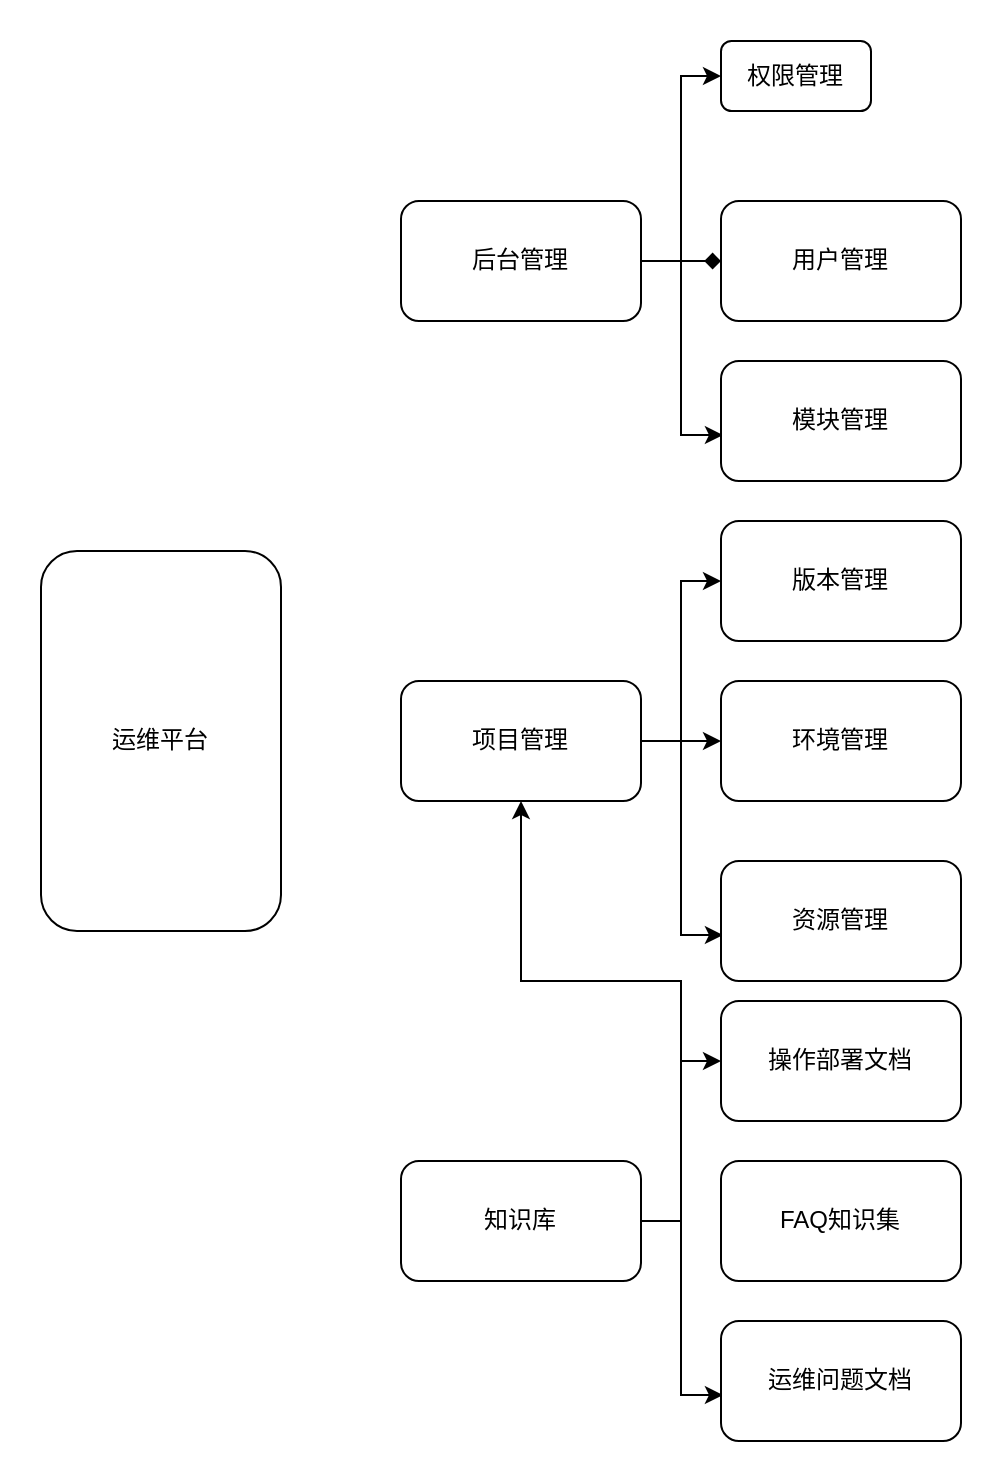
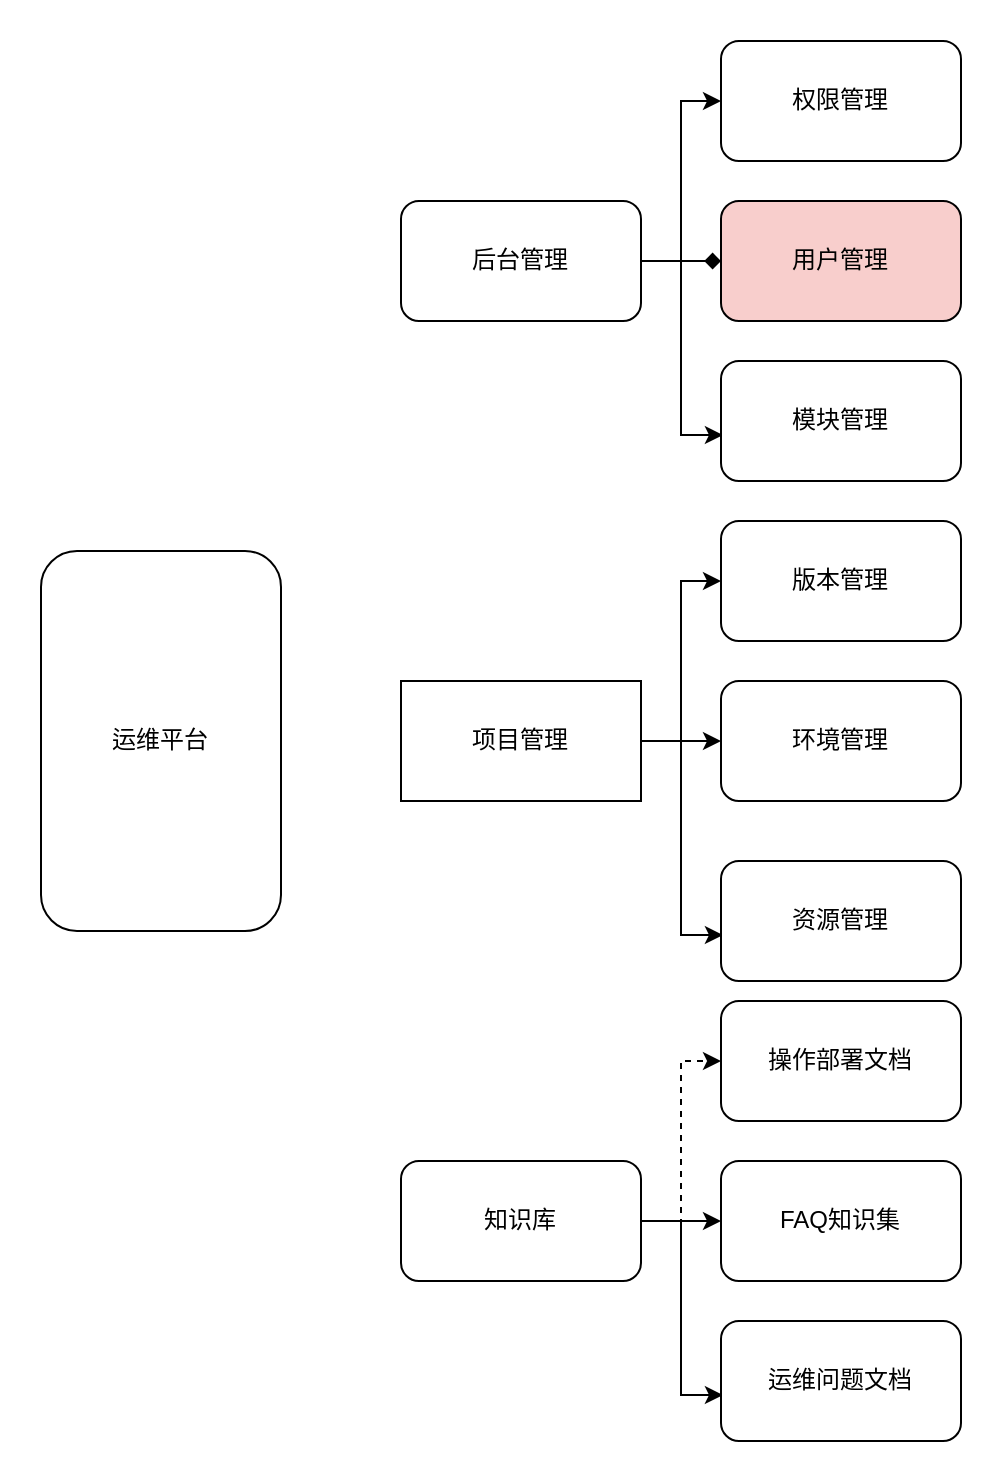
(796, 76) -> (841, 101)
(841, 261) -> (841, 261)
(521, 741) -> (521, 741)
(556, 981) -> (696, 1221)
(696, 1061) -> (696, 1061)
